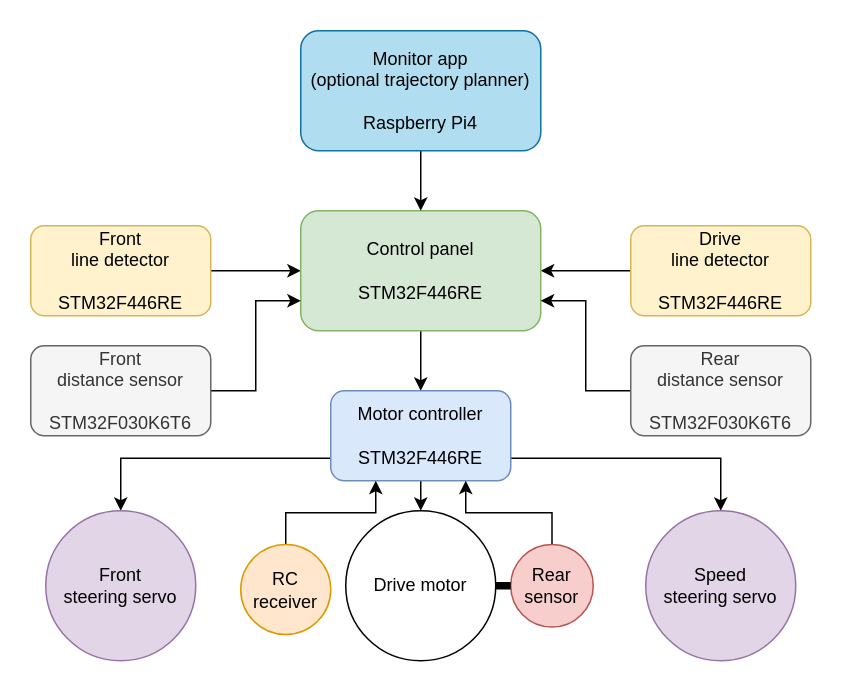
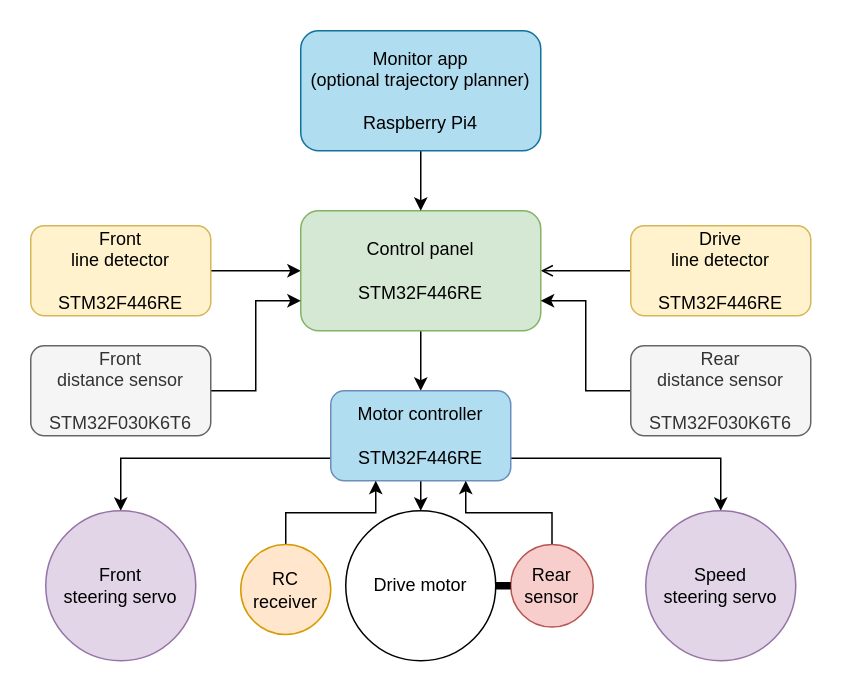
(552, 271) -> (549, 271)
(421, 436) -> (421, 436)
